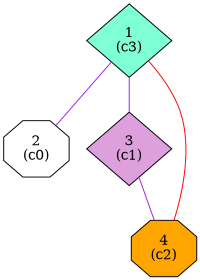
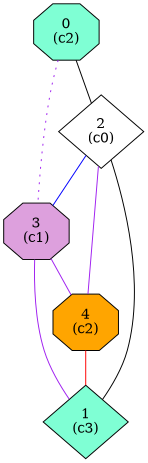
none -> (66, 32)
(84, 94) -> (134, 282)
(36, 149) -> (101, 132)
(129, 149) -> (36, 231)
none -> (69, 180)
none -> (93, 230)
